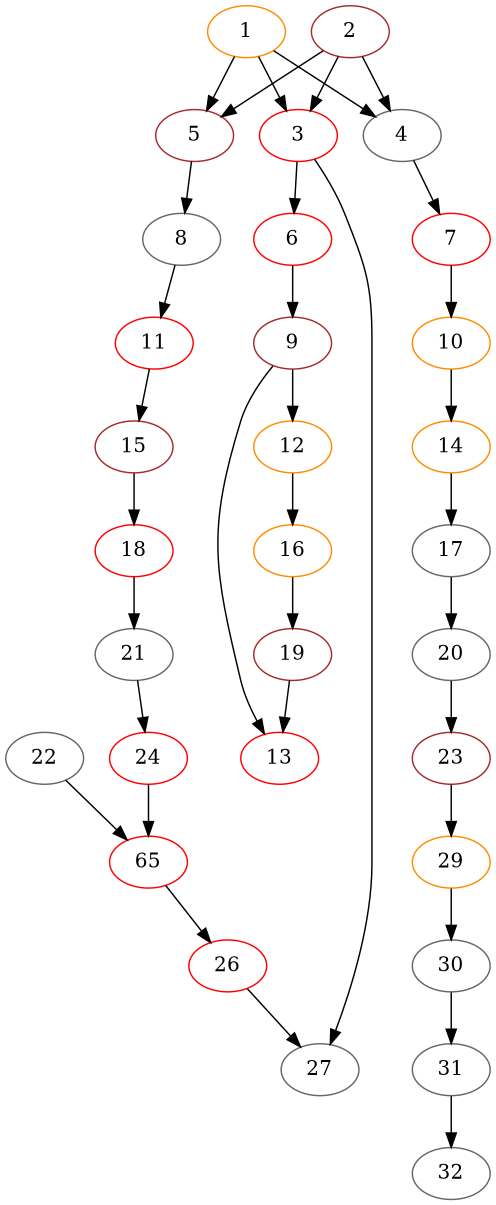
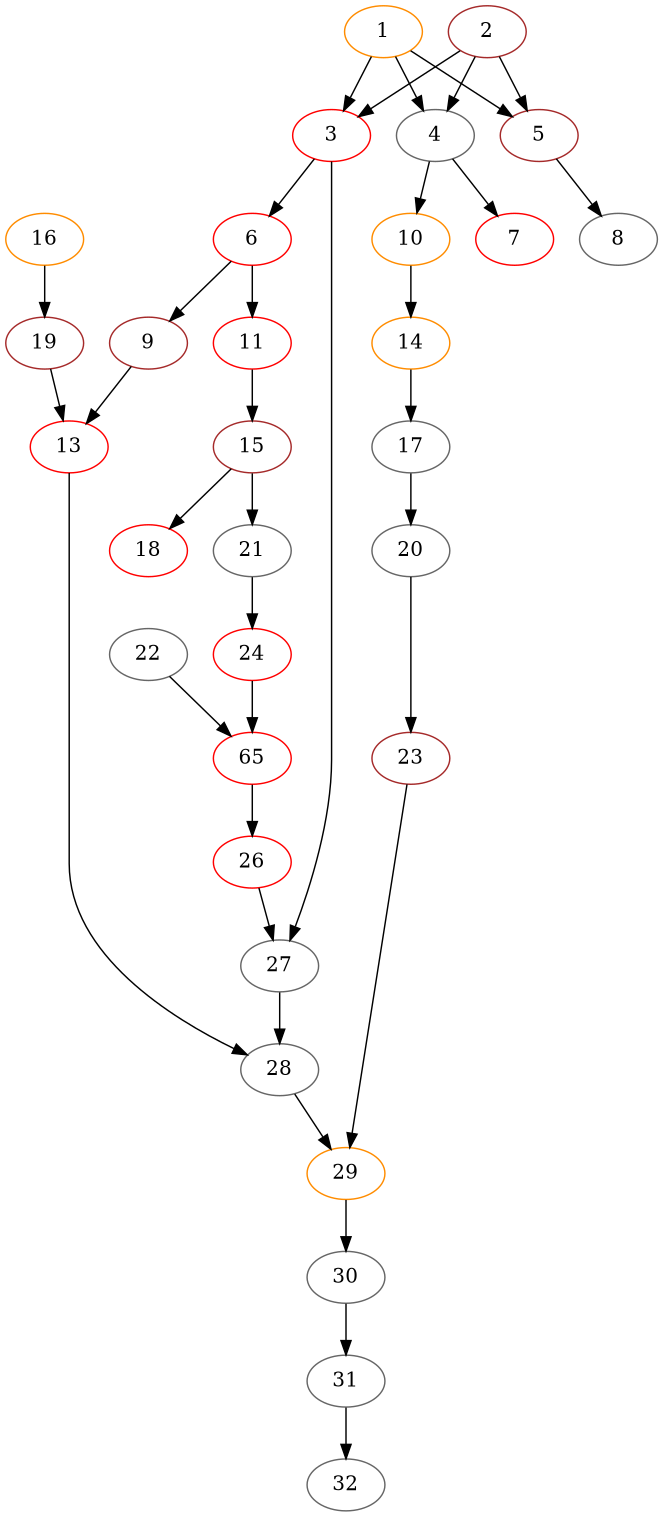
(170, 284) -> (252, 284)
(451, 284) -> (425, 180)
(293, 447) -> none
(134, 596) -> (252, 492)
none -> (280, 1070)
